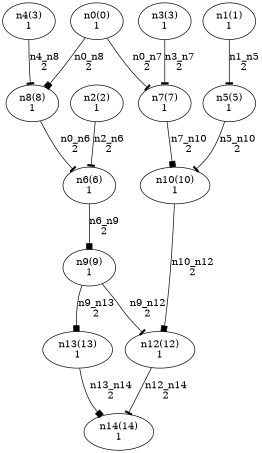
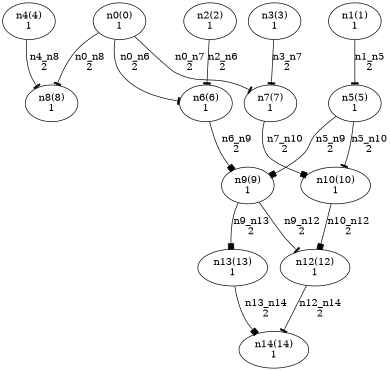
(29, 21) -> (29, 21)
(68, 60) -> (74, 53)
(54, 146) -> (131, 83)
none -> (309, 147)
